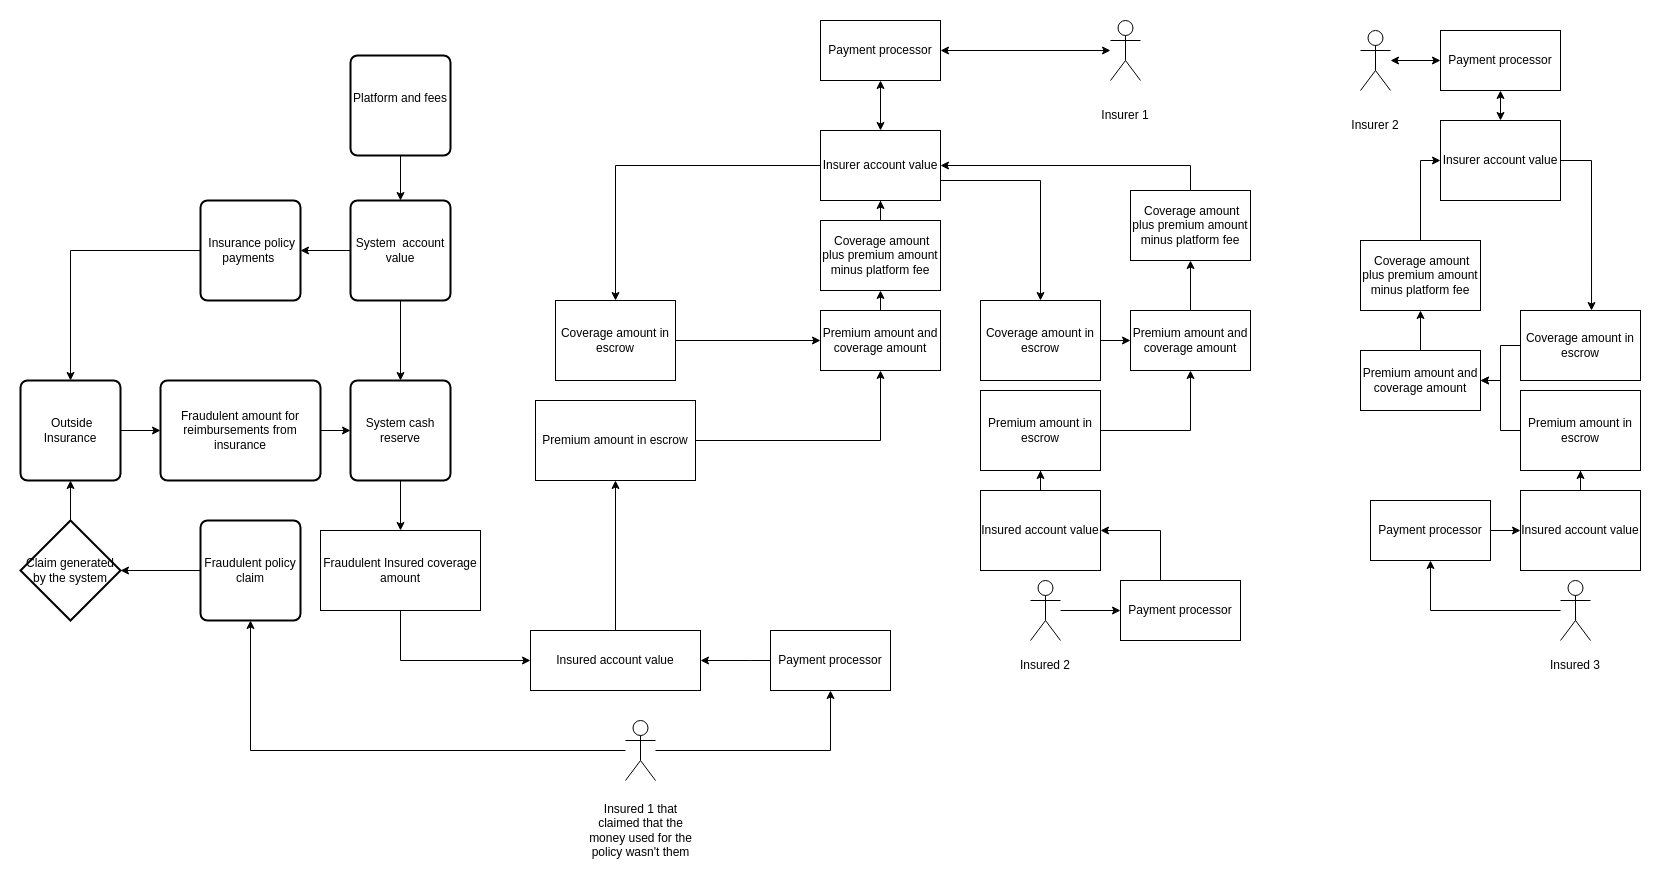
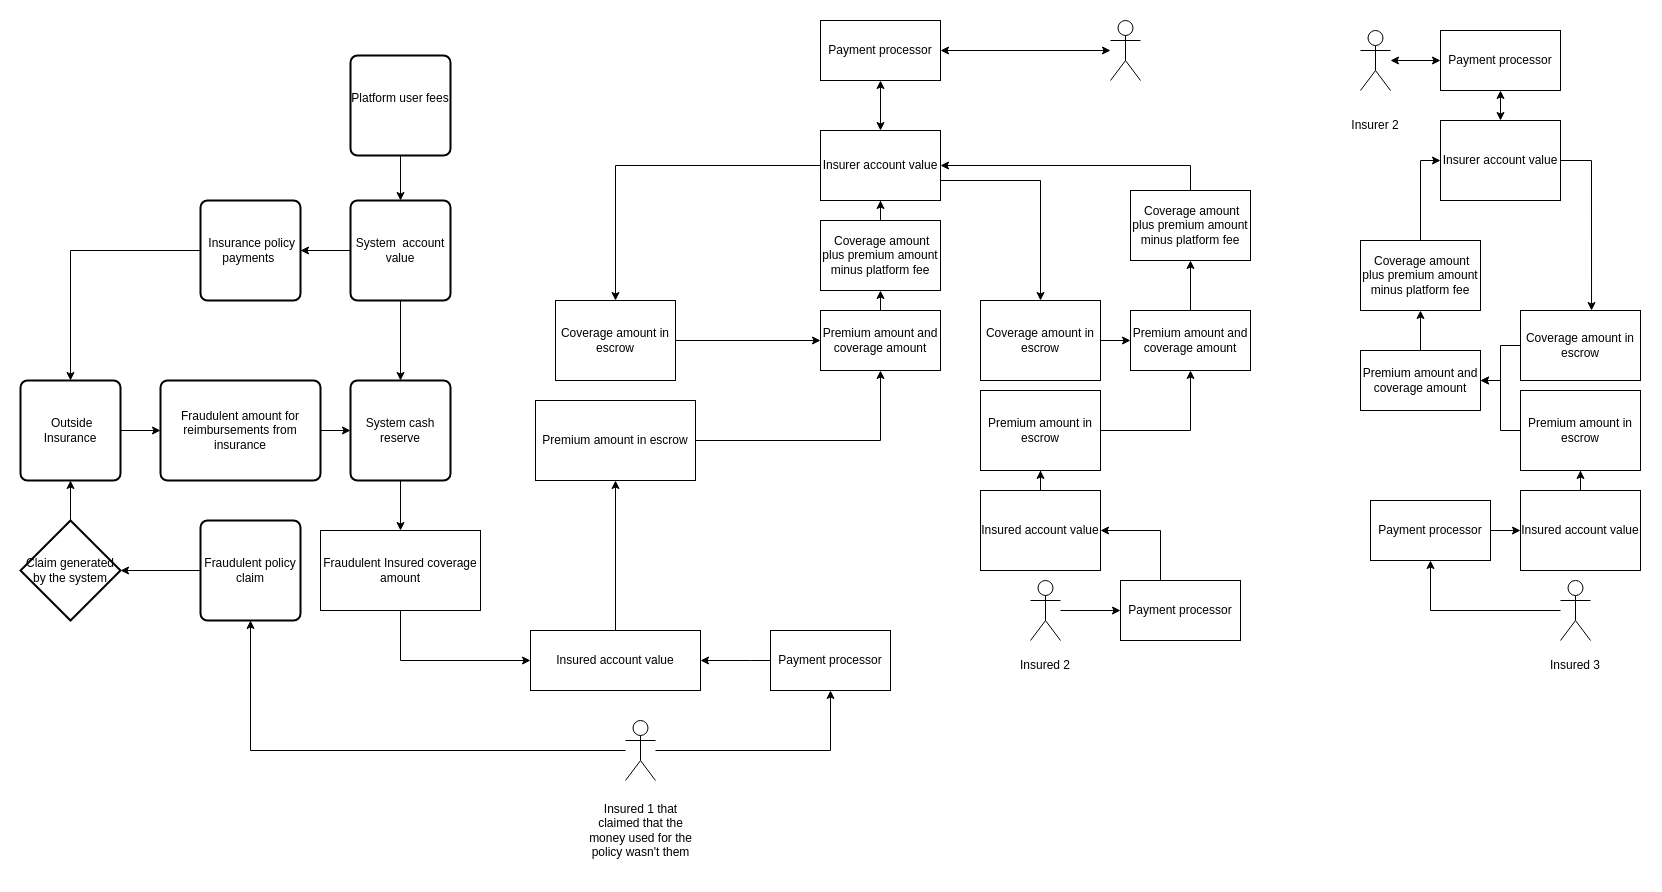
(401, 106) -> (401, 106)
(1126, 116) -> none
